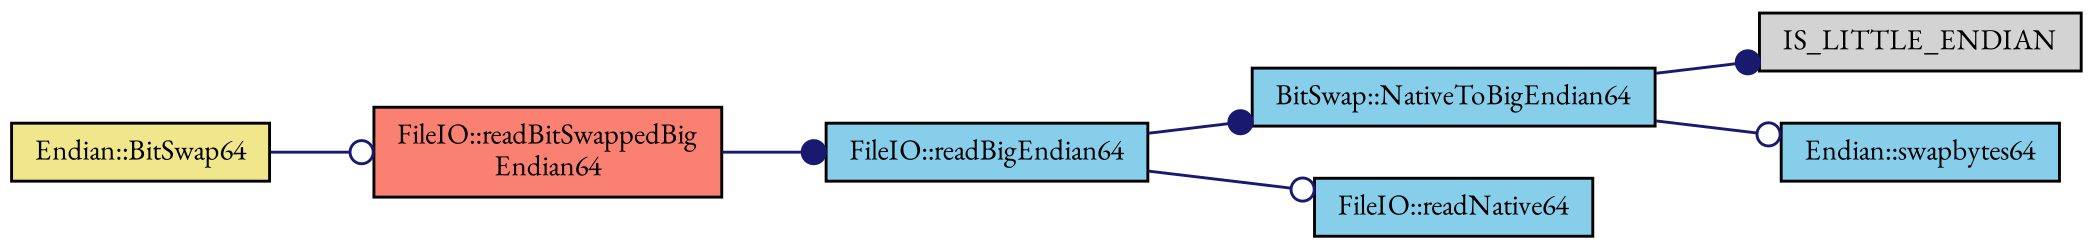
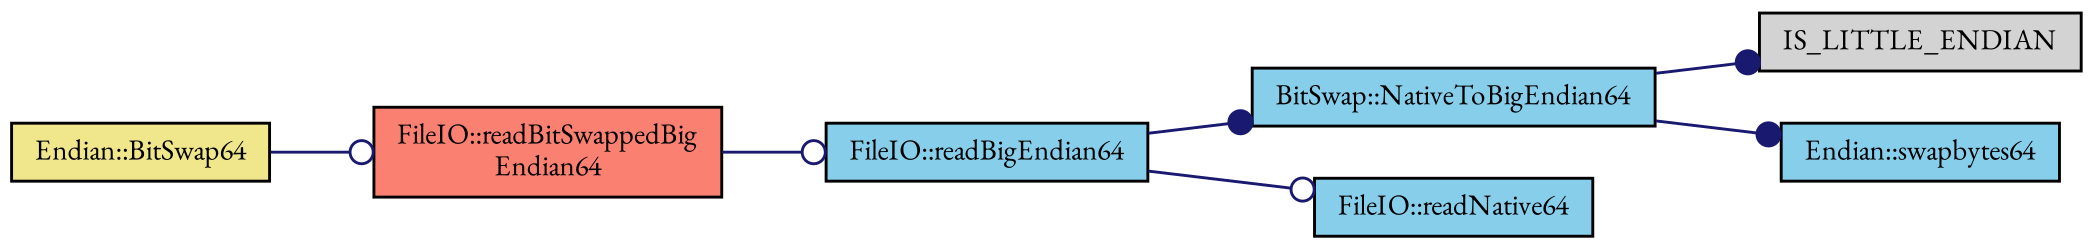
(1706, 127) -> (1706, 127)
(762, 152) -> (762, 152)
